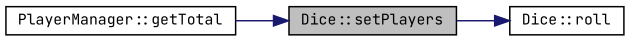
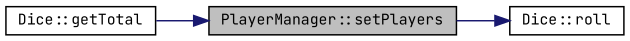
(121, 21) -> (81, 21)
(373, 21) -> (333, 21)
